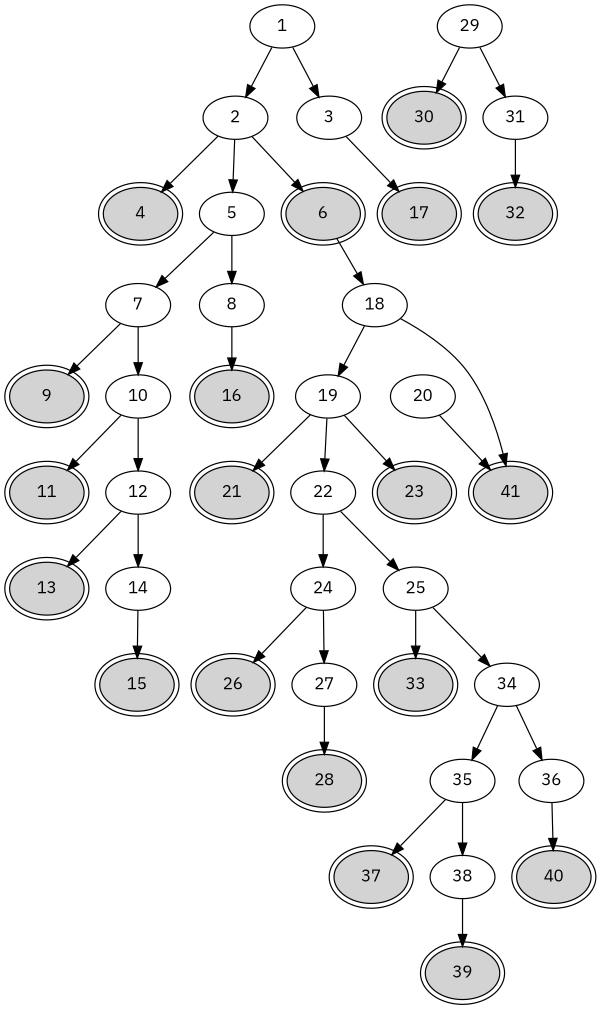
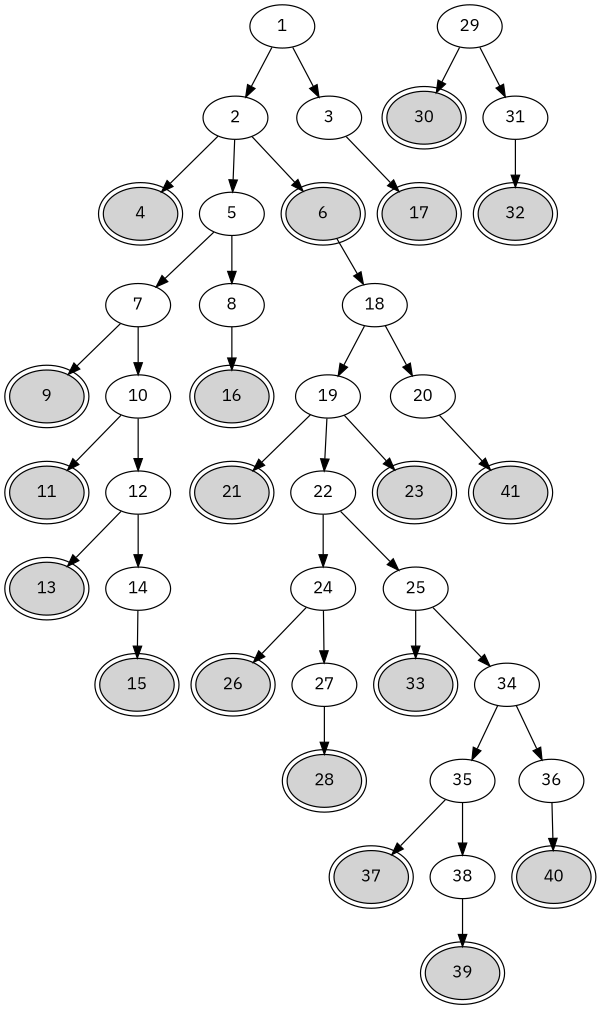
(469, 374) -> (396, 345)
